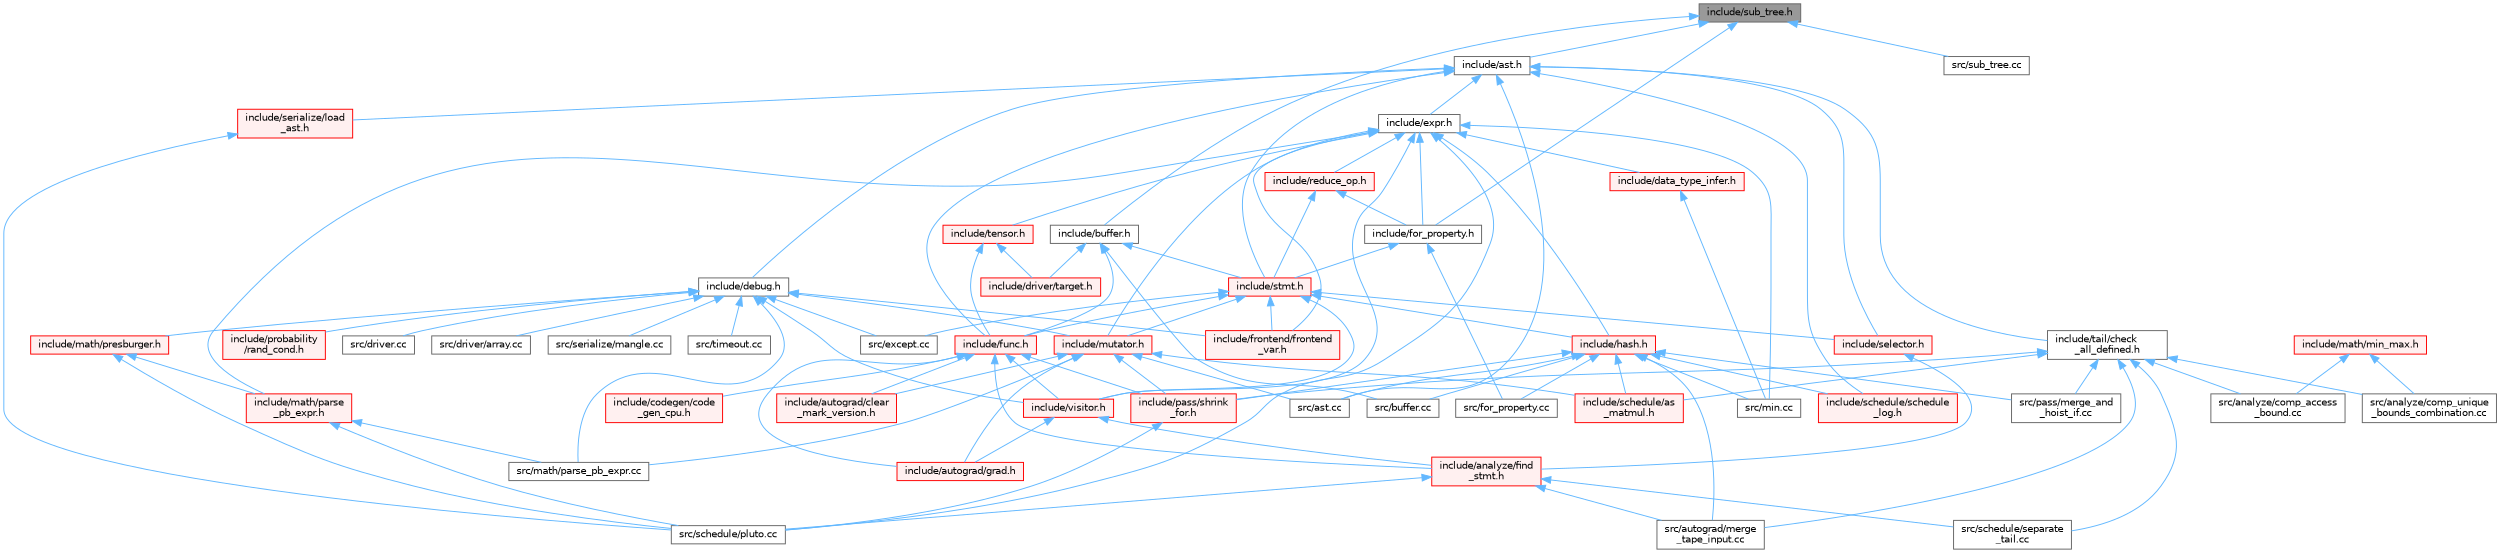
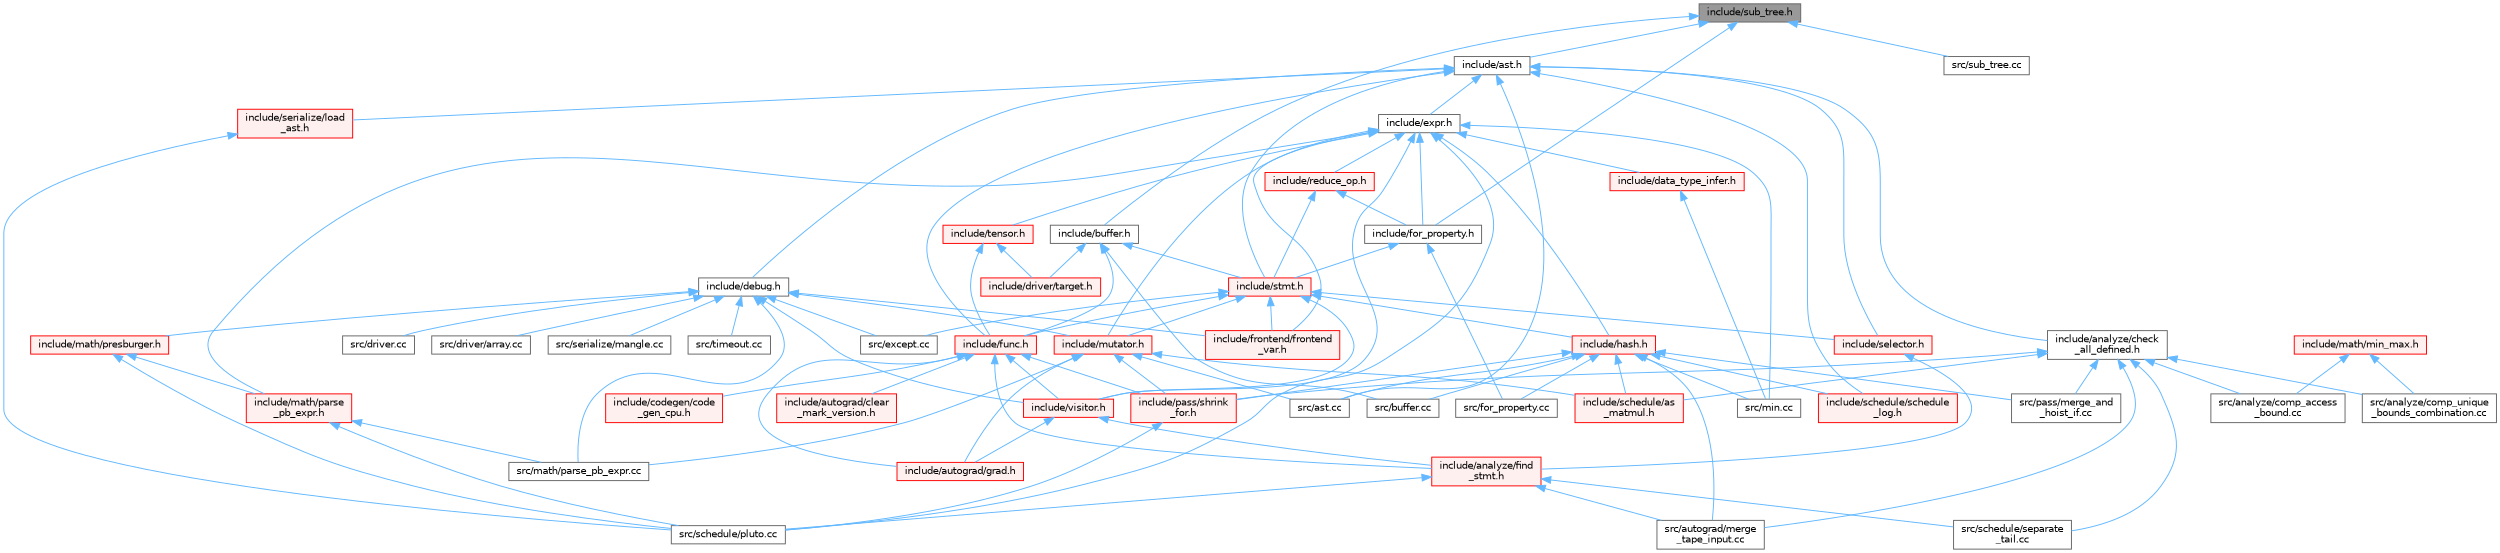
(274, 345) -> none
(2107, 345) -> (2107, 345)
(976, 375) -> none
